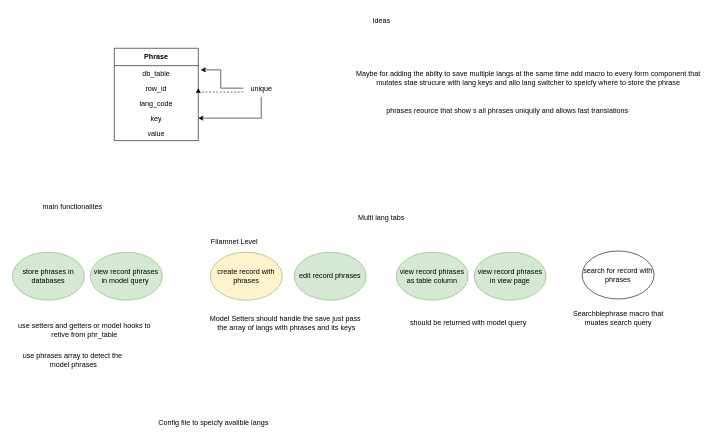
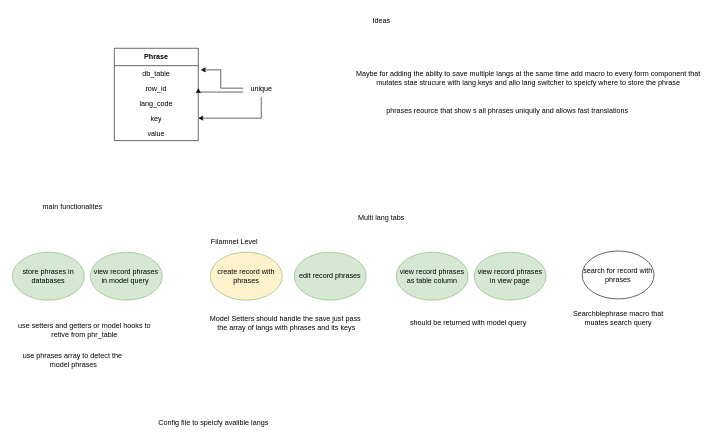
(221, 92) -> (221, 92)
